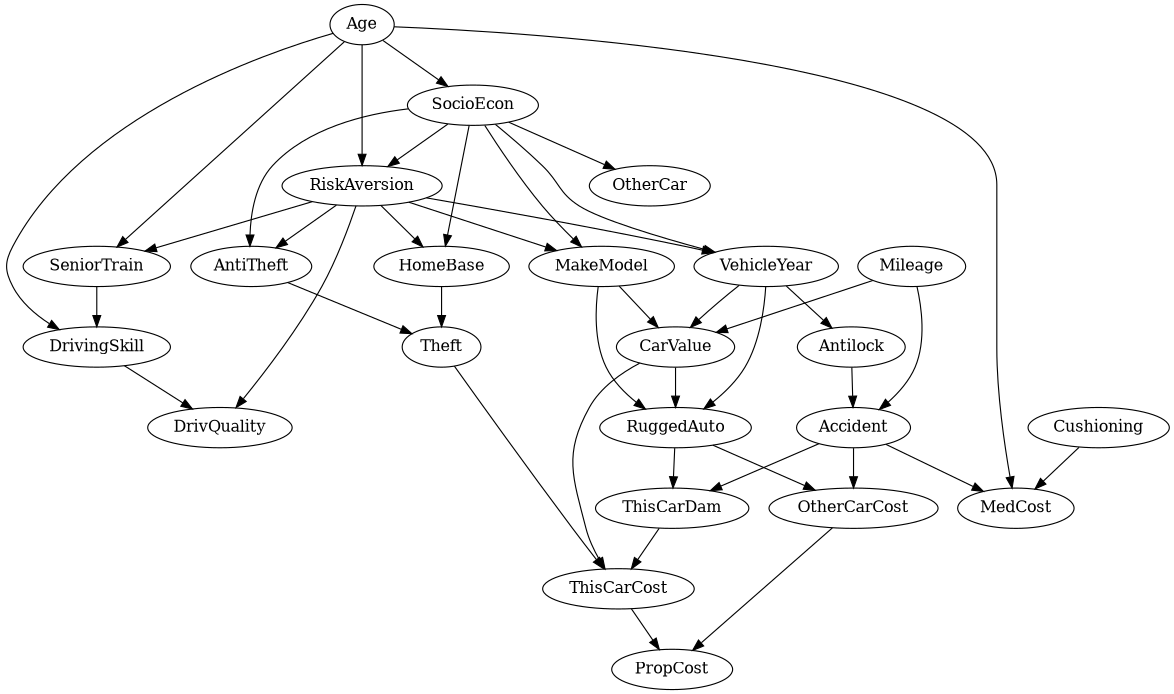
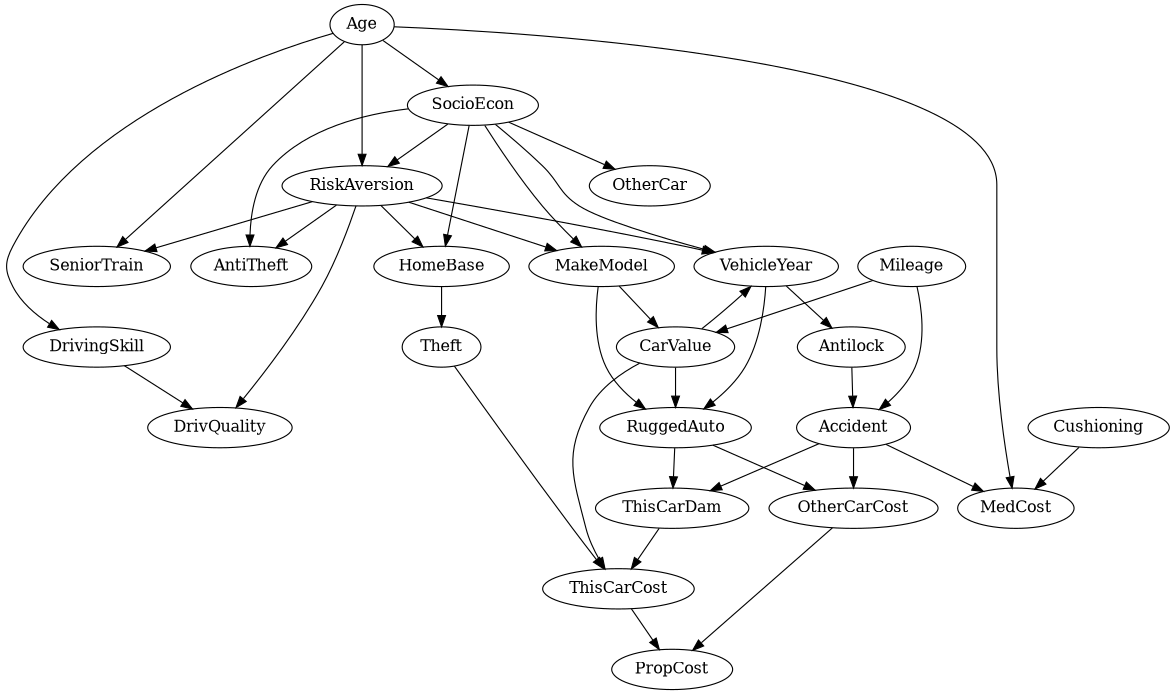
(97, 301) -> none
(719, 302) -> (722, 312)
(345, 306) -> none
